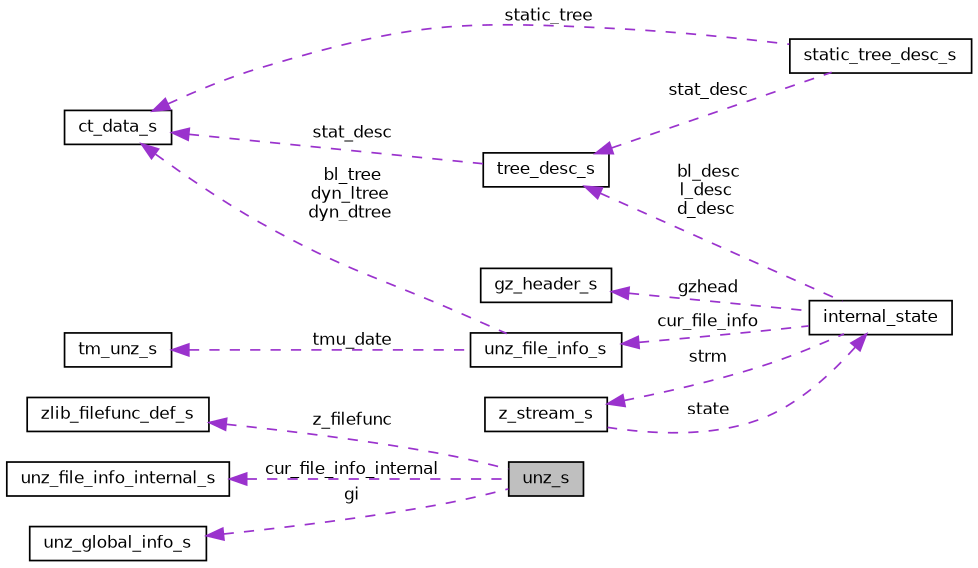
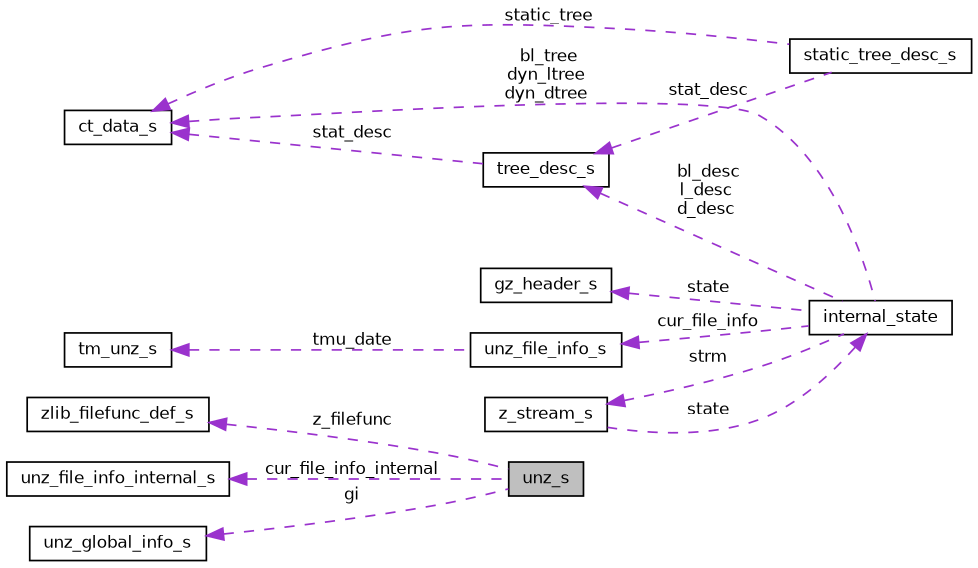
(325, 256) -> (587, 104)
(706, 288) -> (706, 288)
